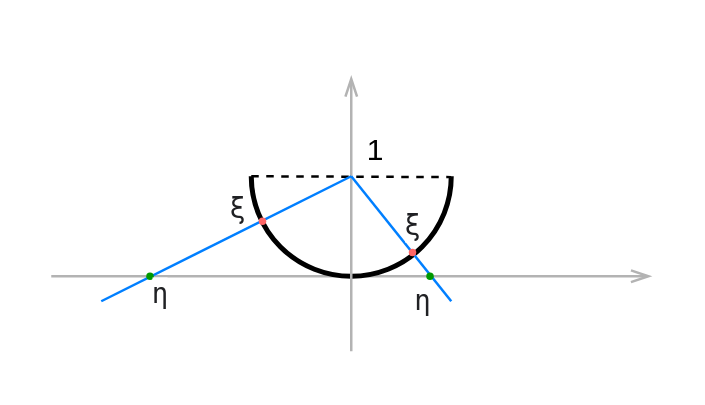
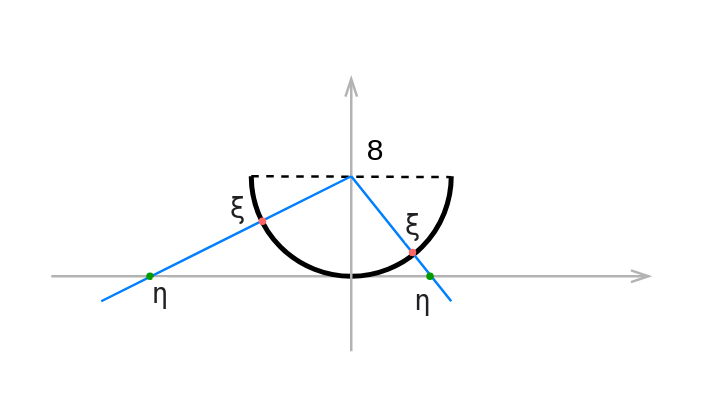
(376, 151) -> (376, 151)
